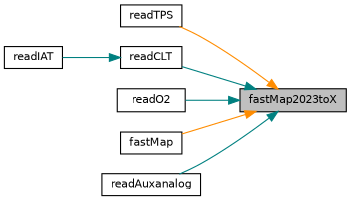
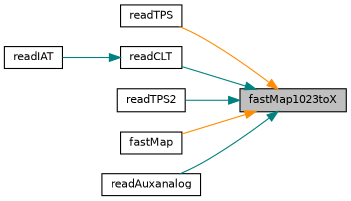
(151, 100) -> (151, 100)
(293, 100) -> (293, 100)
